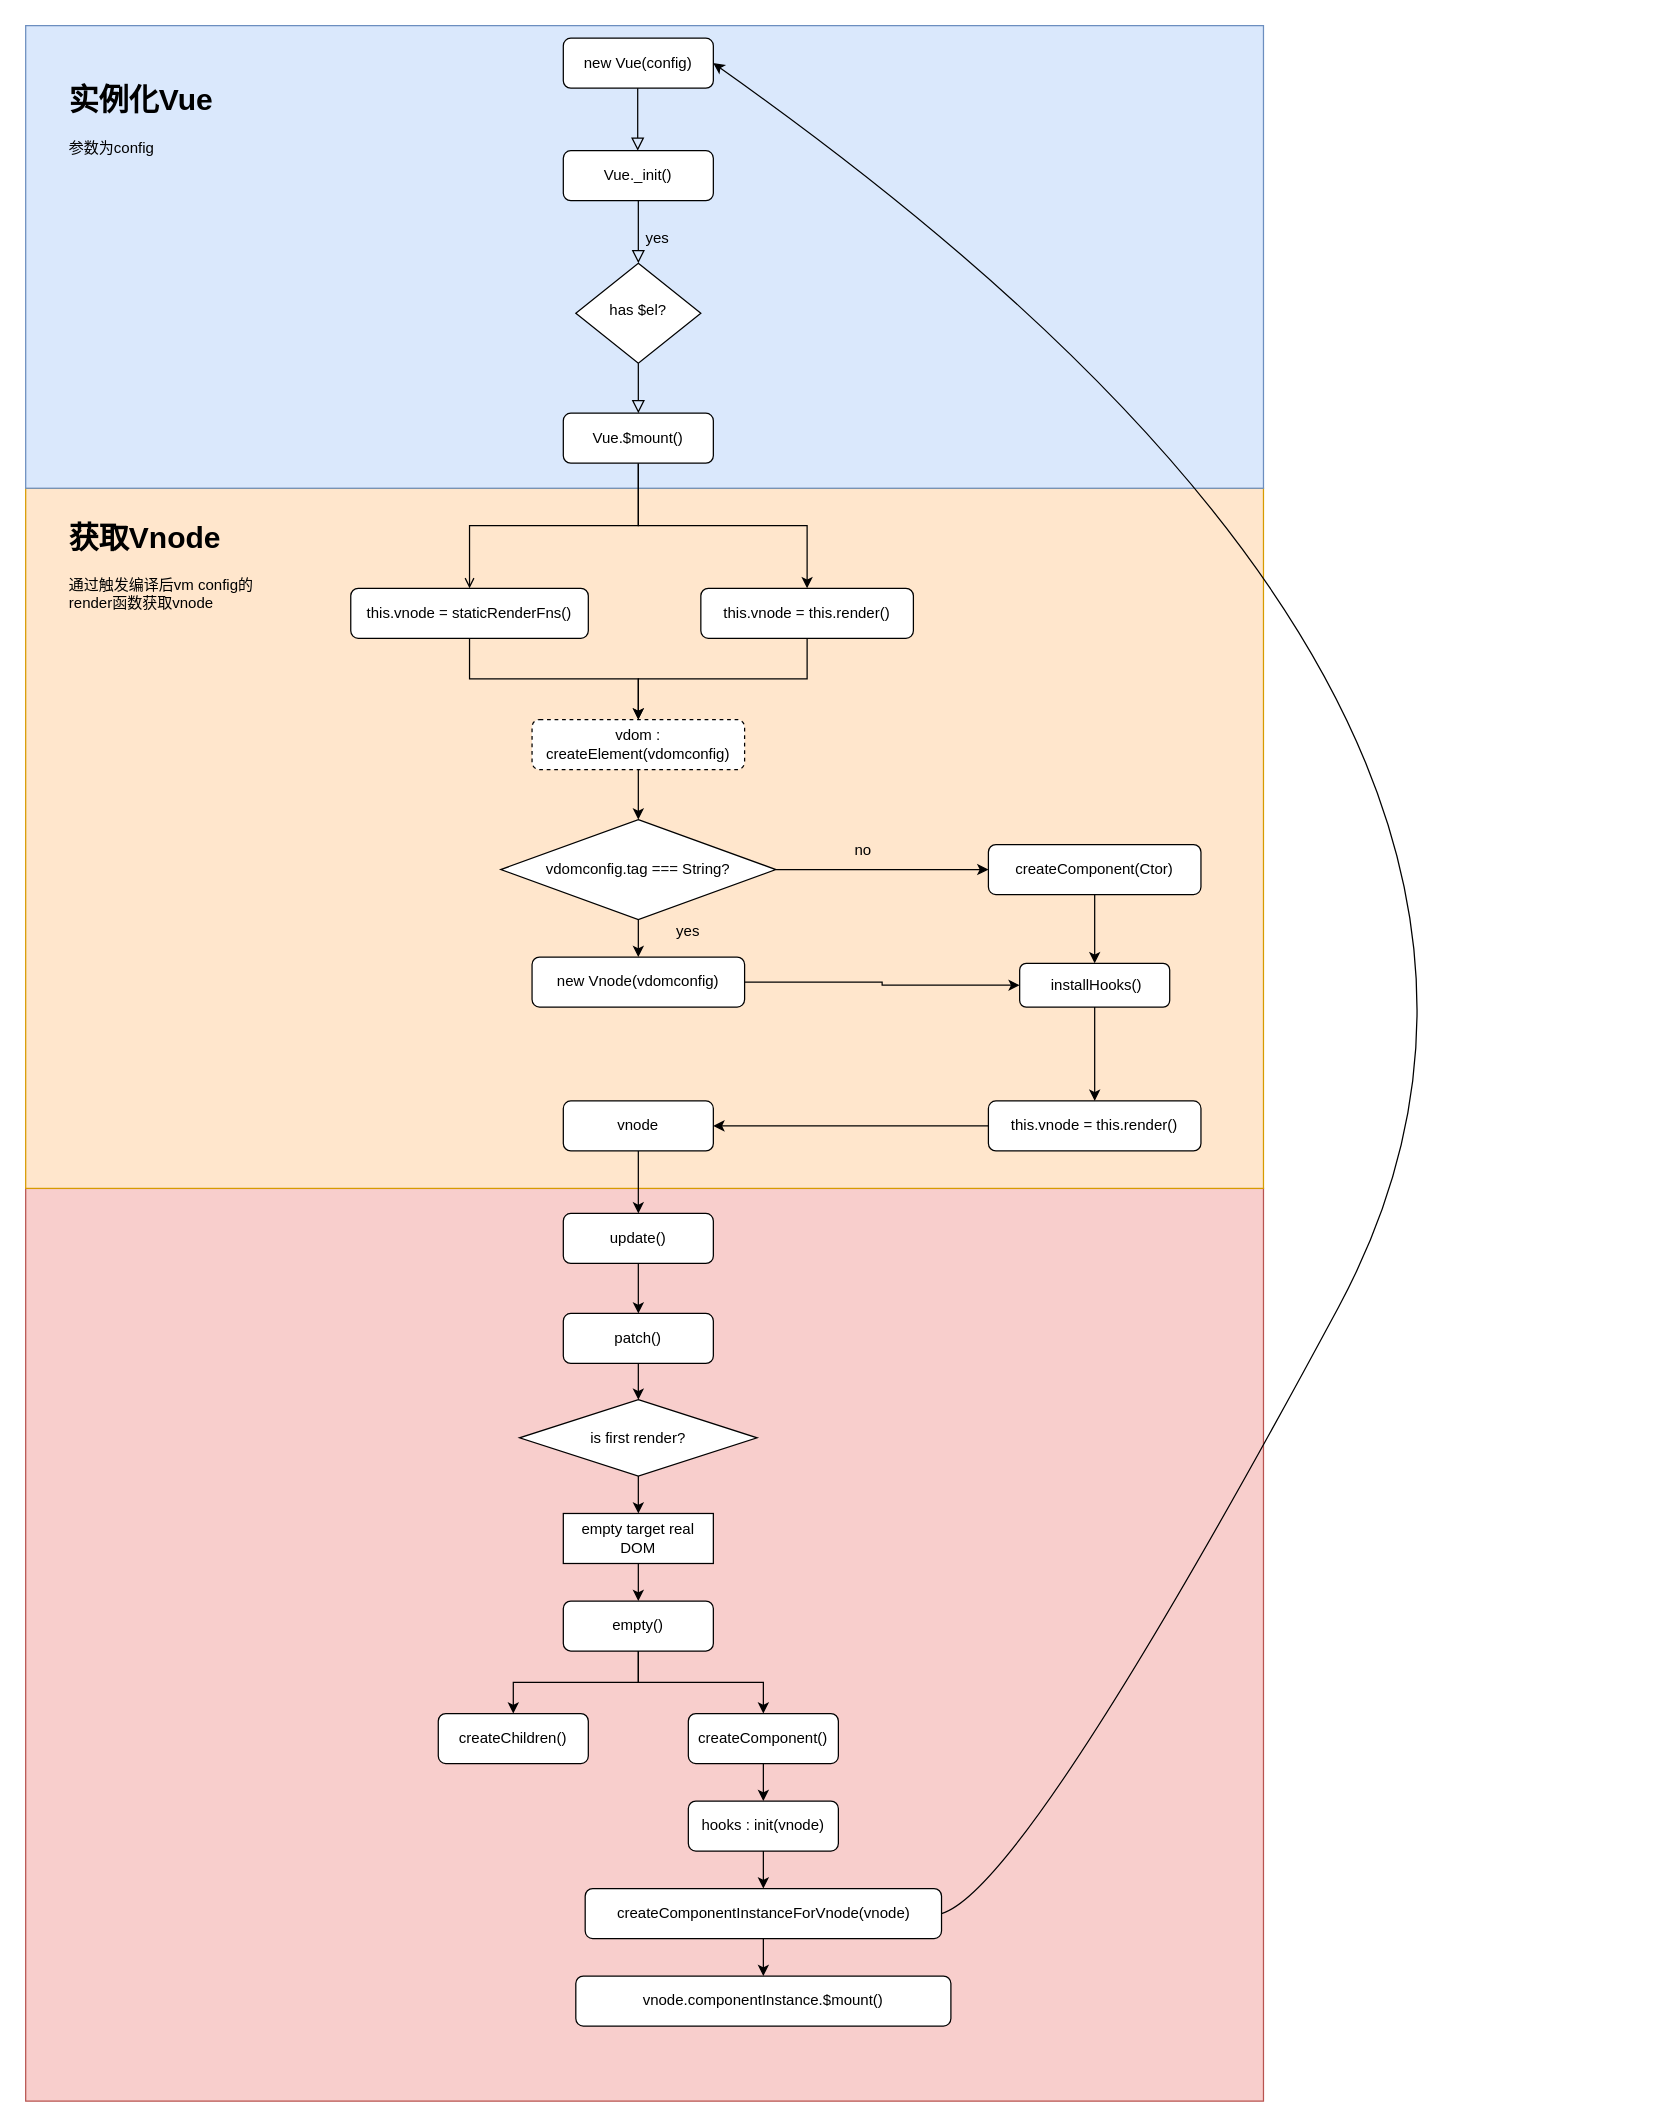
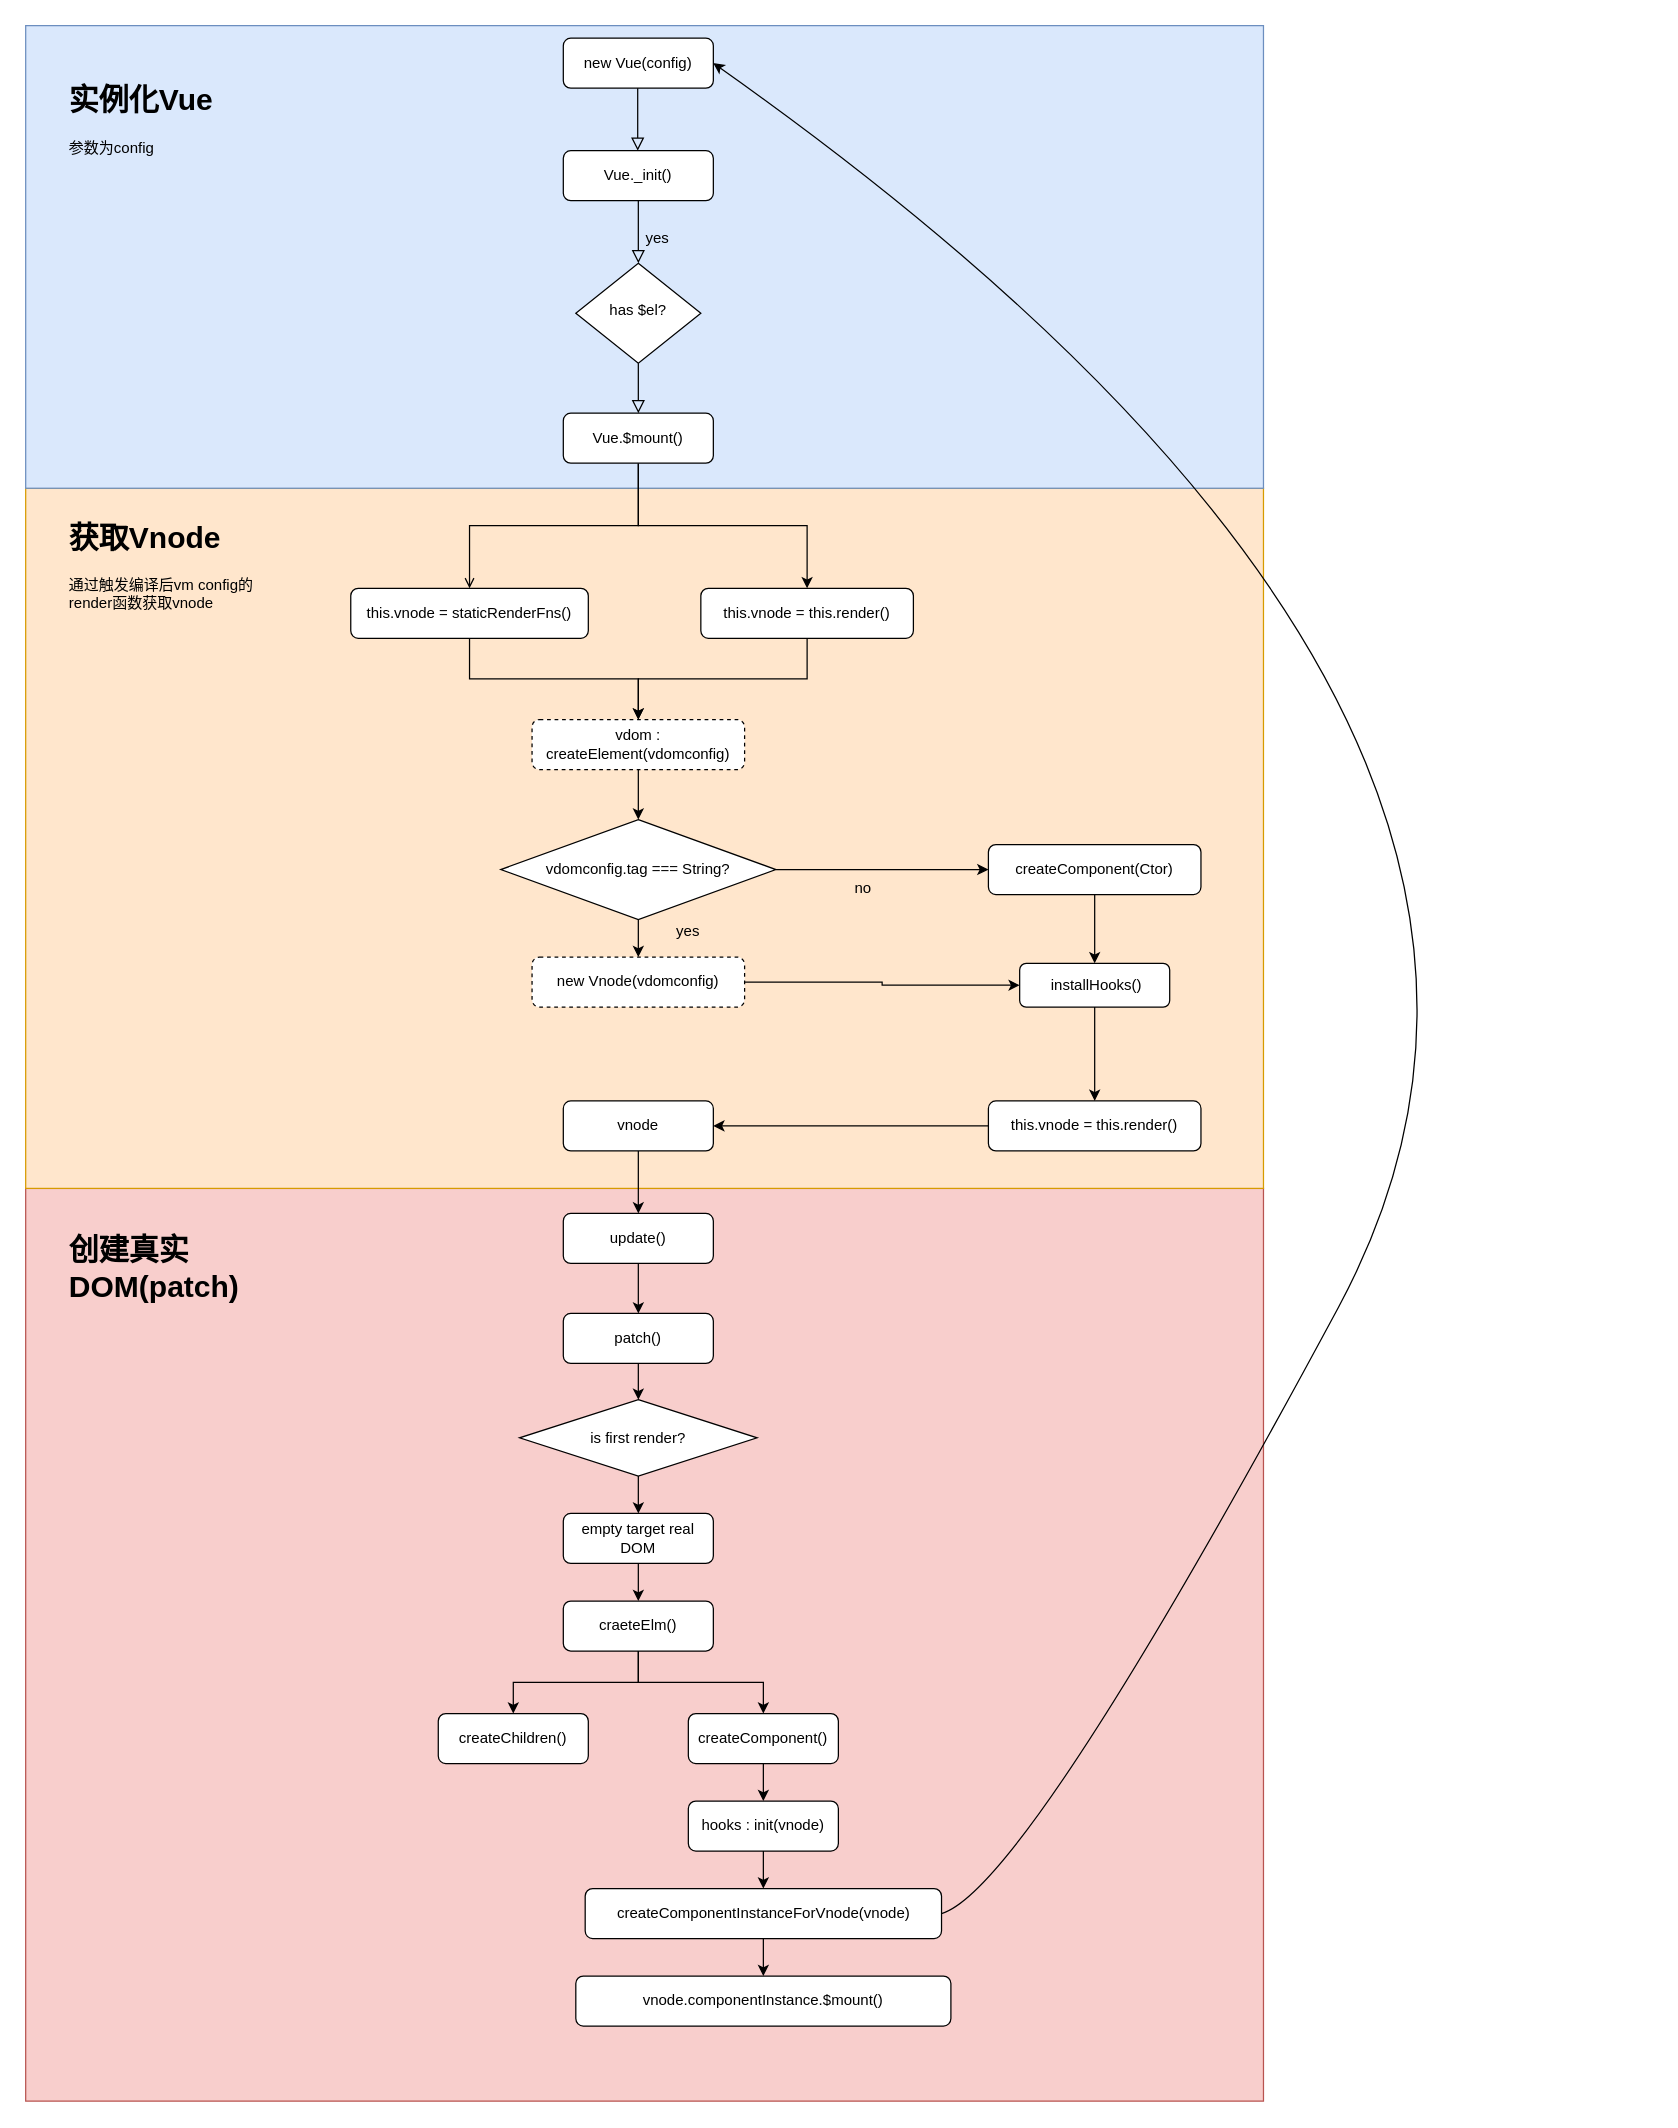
(863, 851) -> (863, 888)
(638, 982) -> (638, 982)
none -> (207, 1301)
(638, 1538) -> (638, 1538)
(638, 1626) -> (638, 1626)
